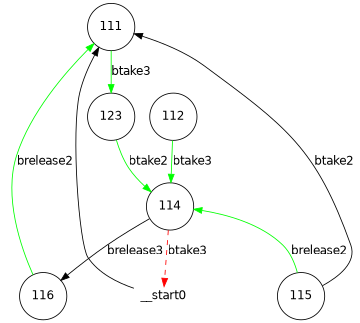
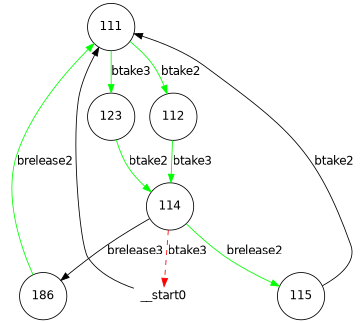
none -> (150, 61)
(259, 229) -> (226, 257)
(43, 296) -> (43, 296)
